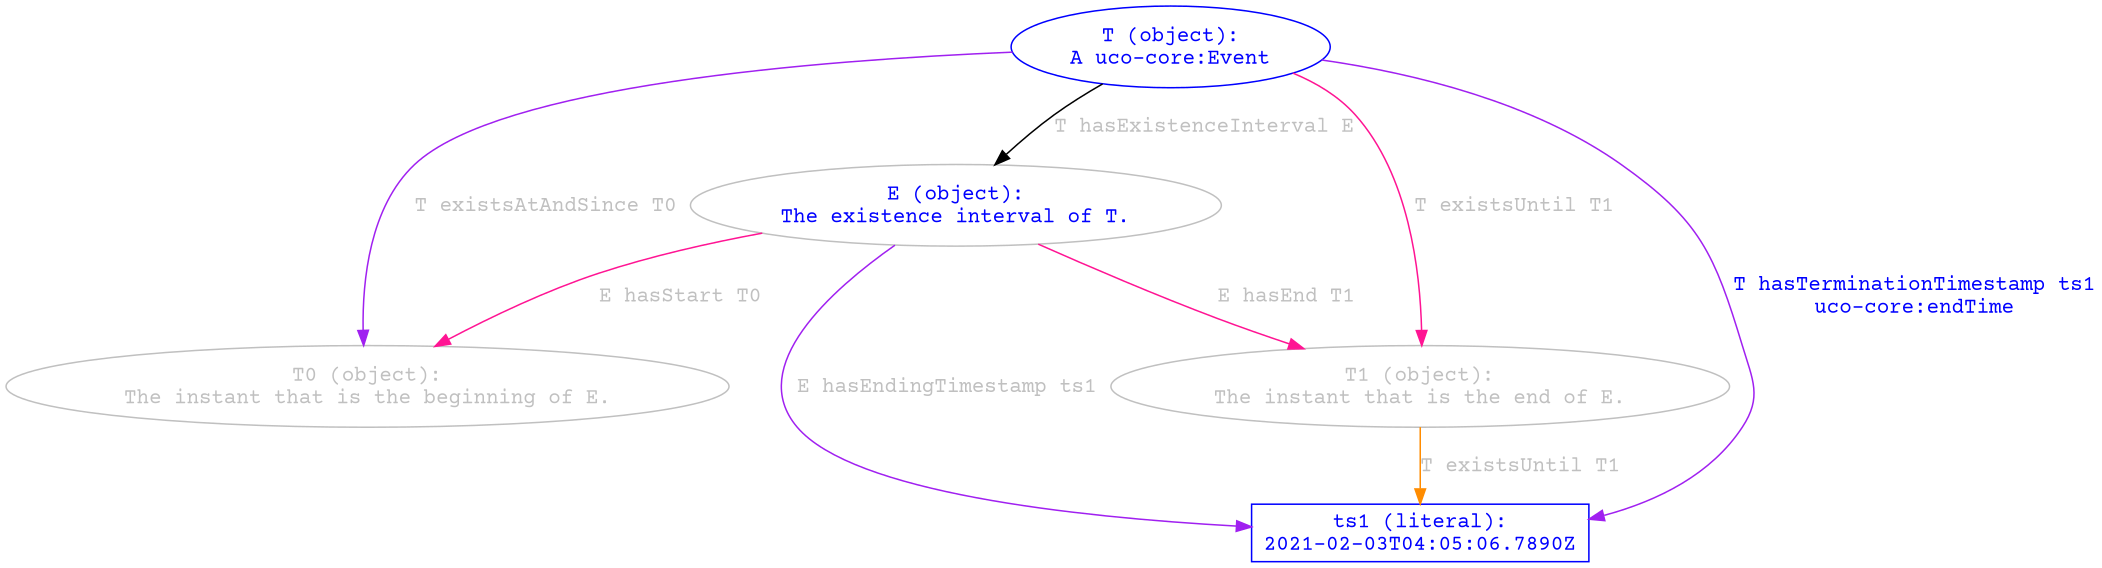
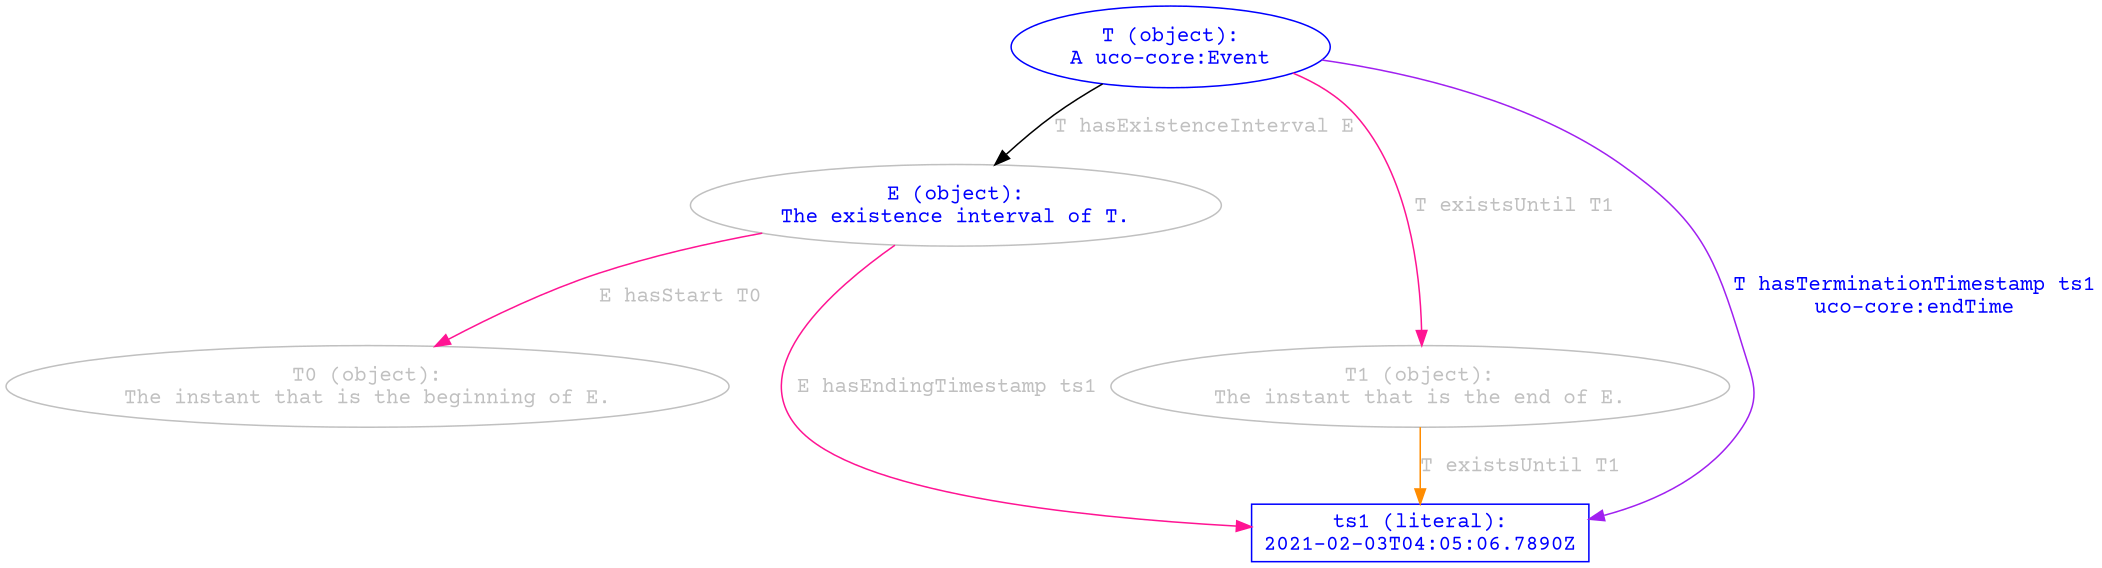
(618, 91) -> none
(1162, 297) -> none
(896, 478) -> (896, 478)
